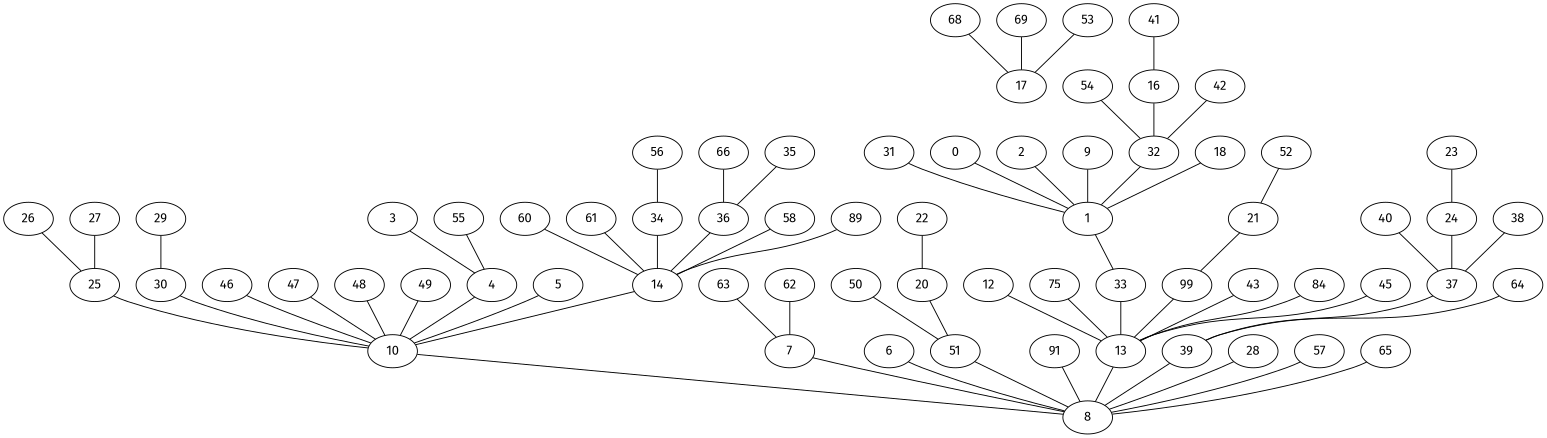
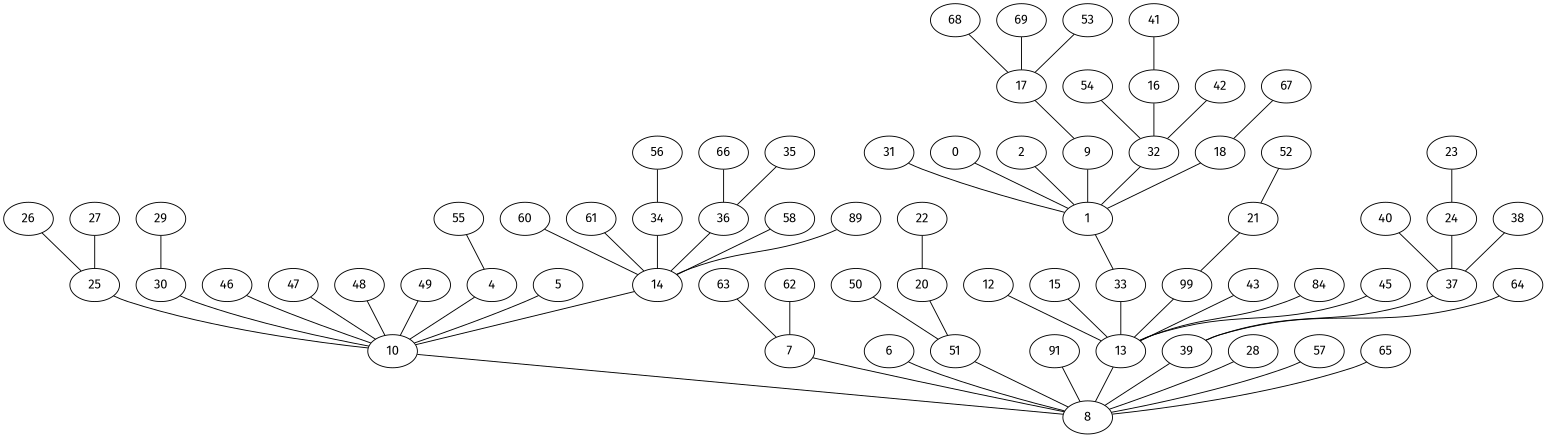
none -> (1286, 86)
none -> (1055, 119)
(393, 219) -> none
(1055, 285) -> (1055, 285)
